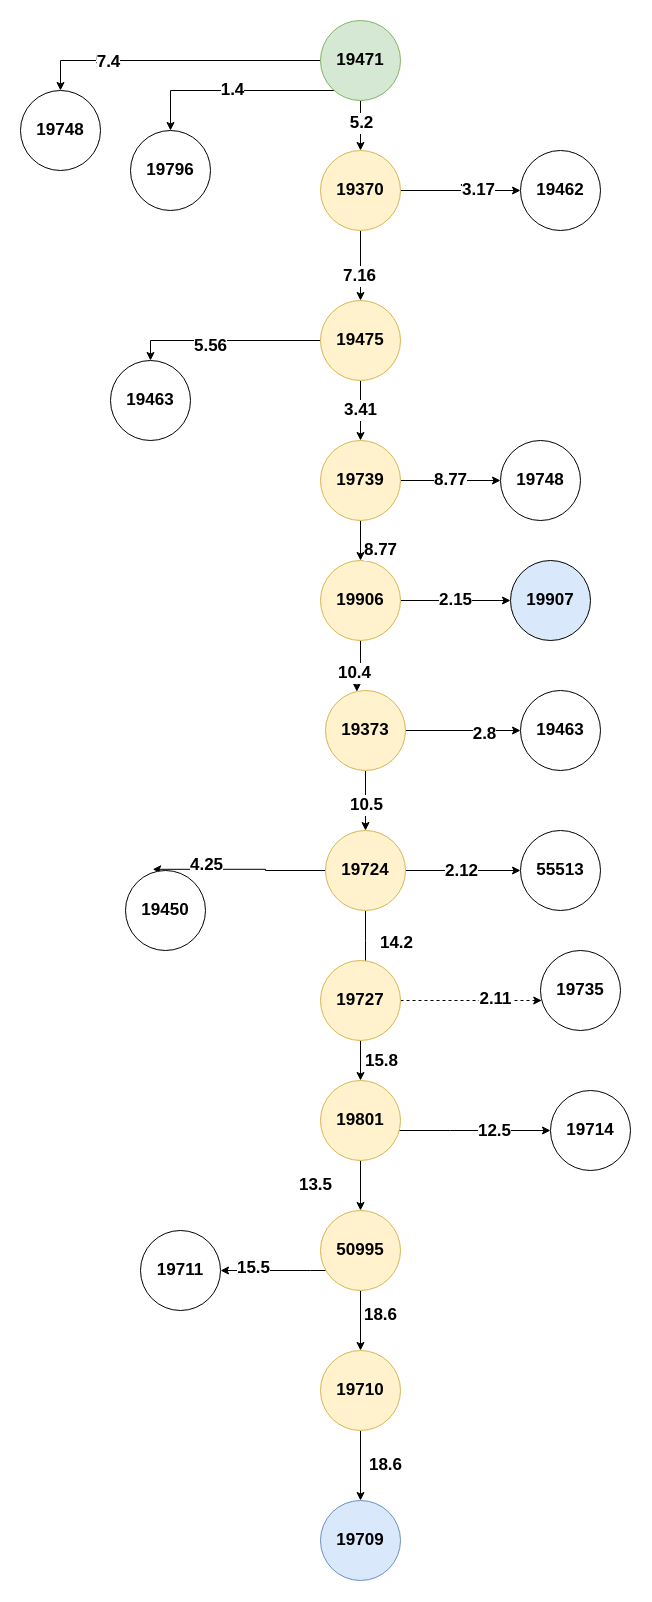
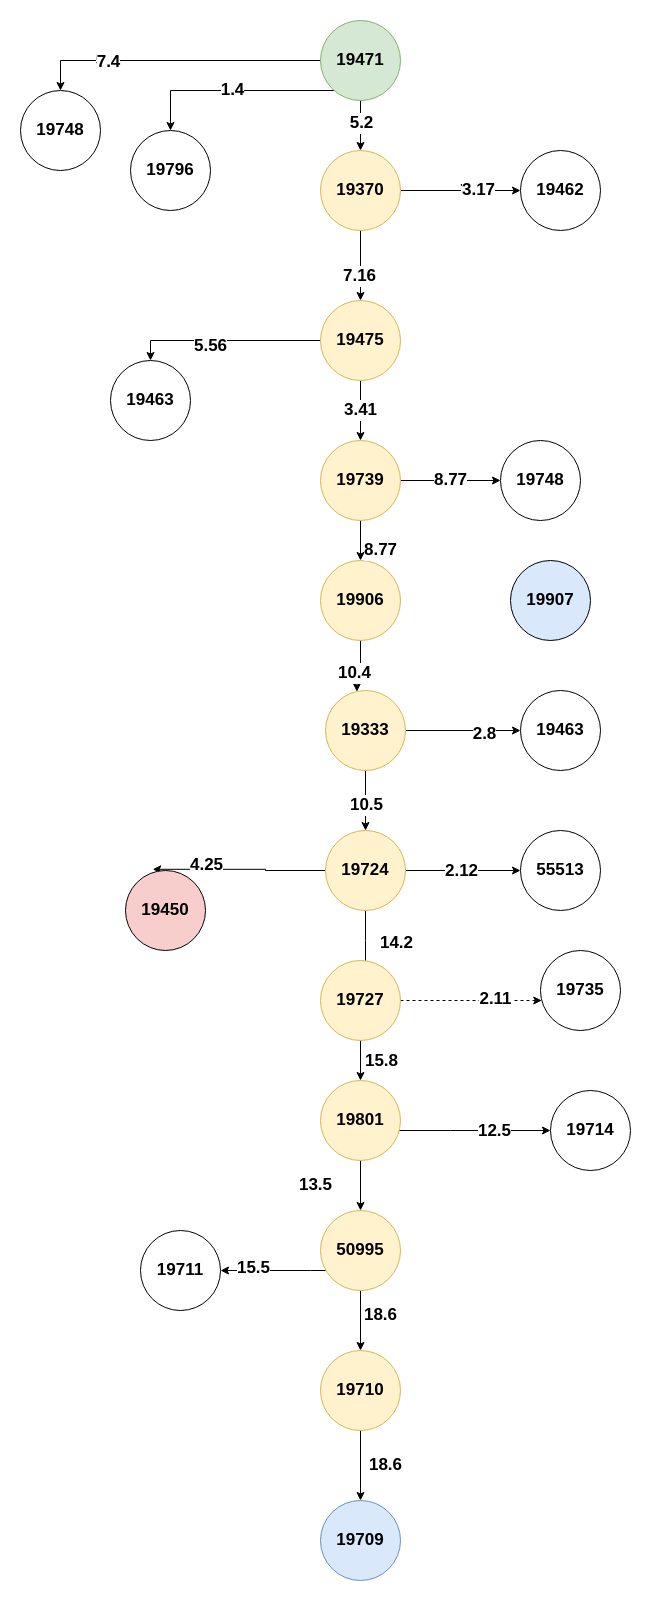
(452, 601) -> none
(366, 731) -> (366, 731)
(166, 911) -> (166, 911)
